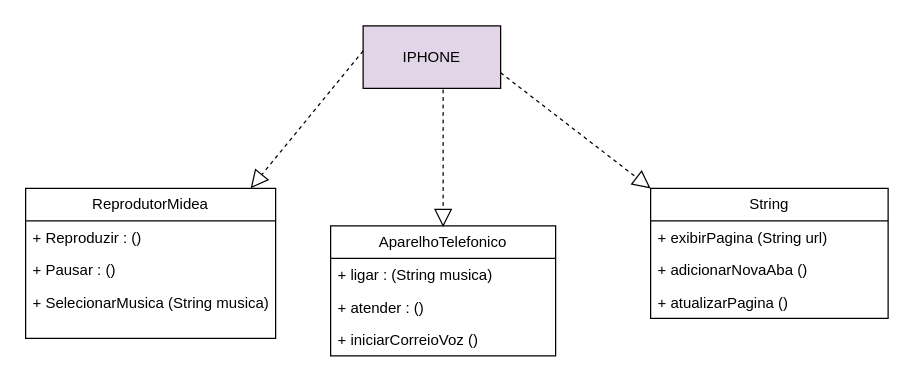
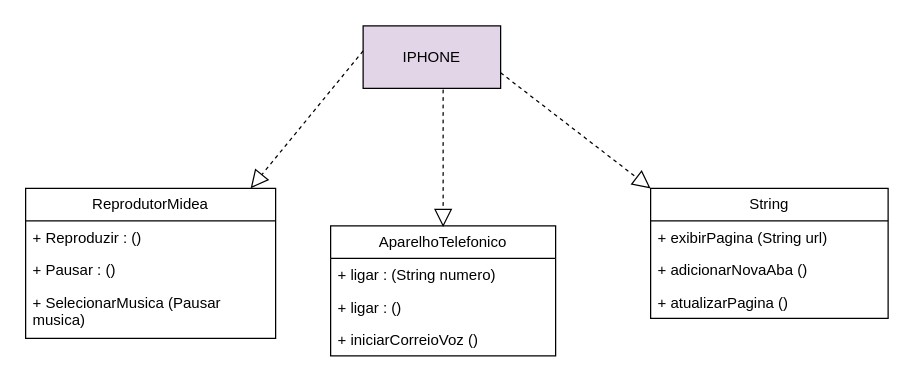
(426, 276) -> (428, 276)
(389, 308) -> (377, 308)
(152, 312) -> (152, 312)
